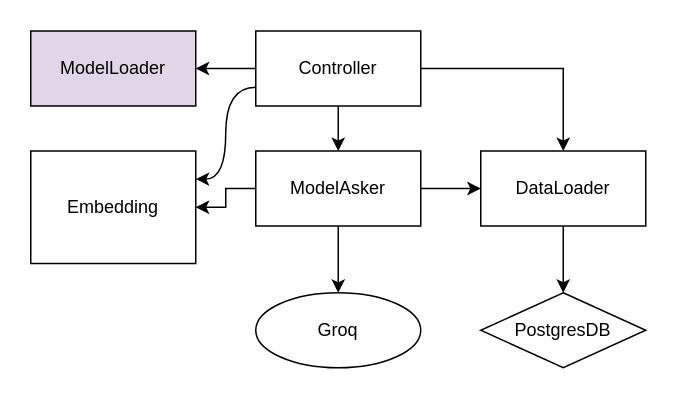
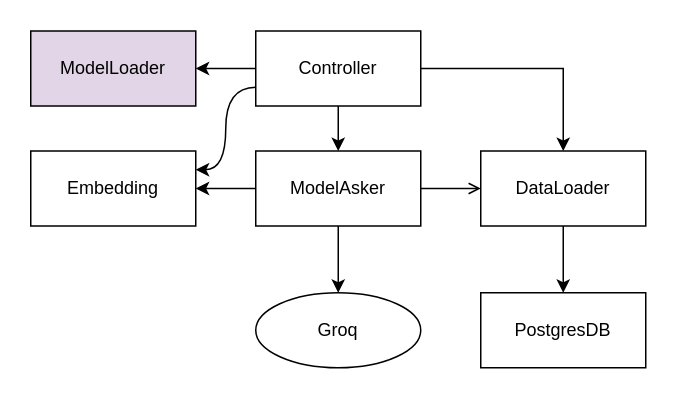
(469, 188) -> (471, 188)
(113, 207) -> (113, 188)
(563, 330) -> (563, 330)
